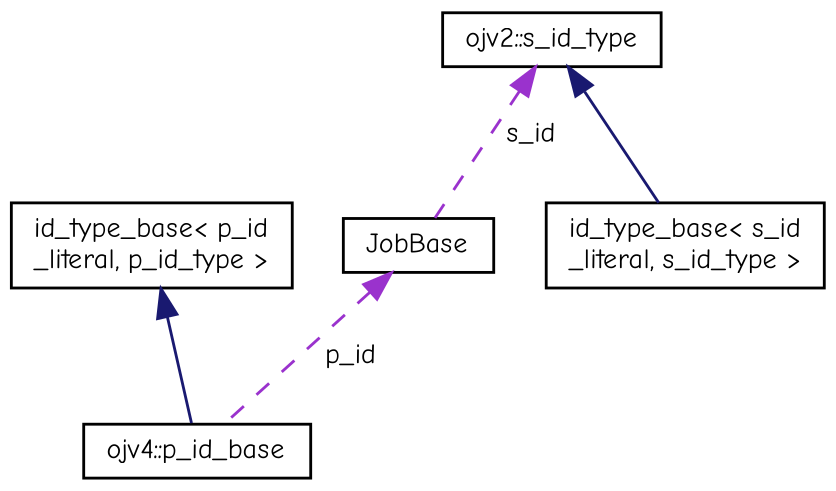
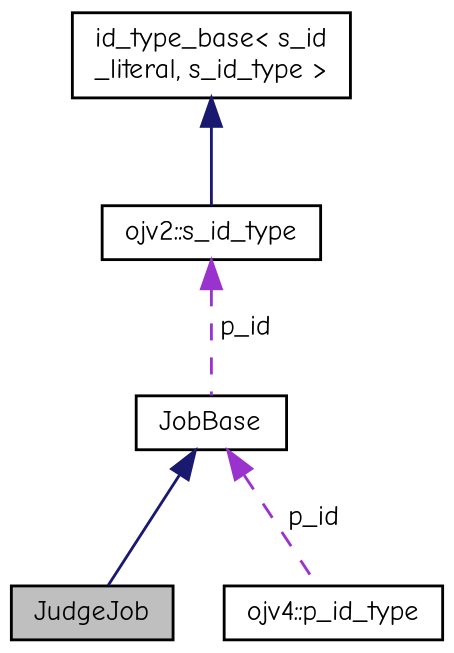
(528, 135) -> (243, 328)
(622, 147) -> (211, 166)
(152, 245) -> none
(197, 451) -> (333, 613)
none -> (92, 613)
